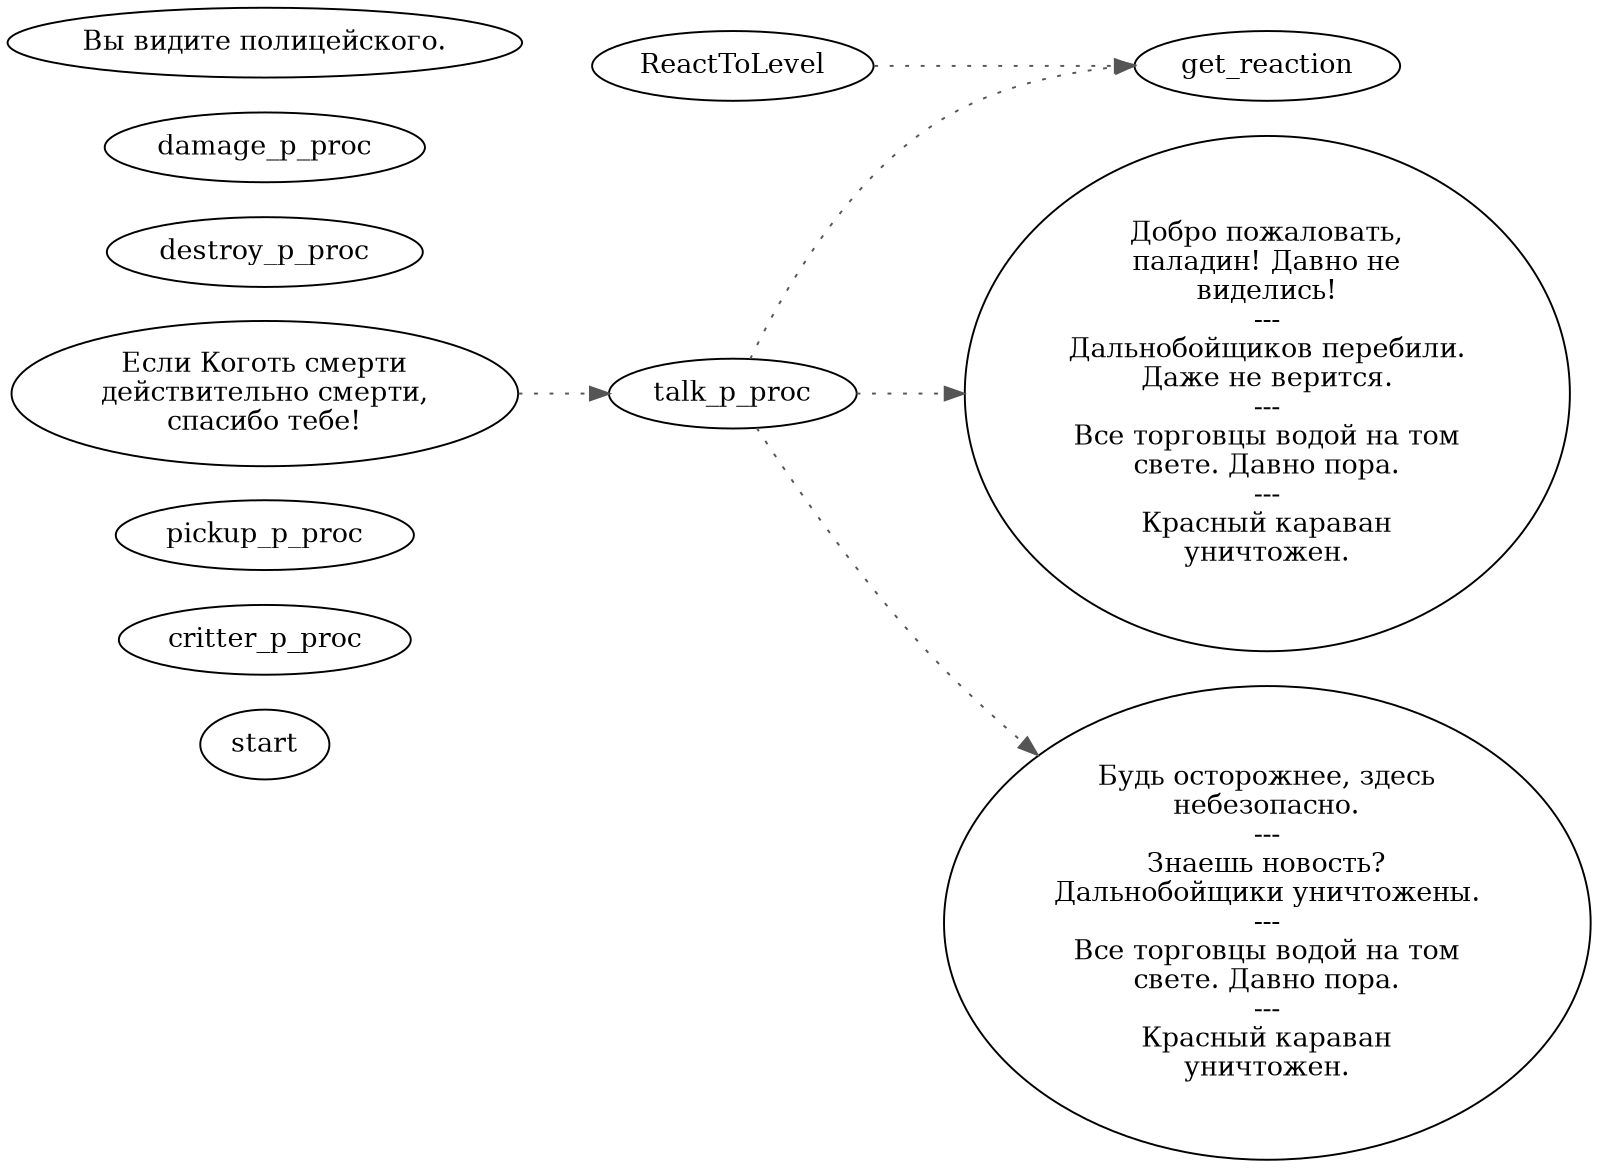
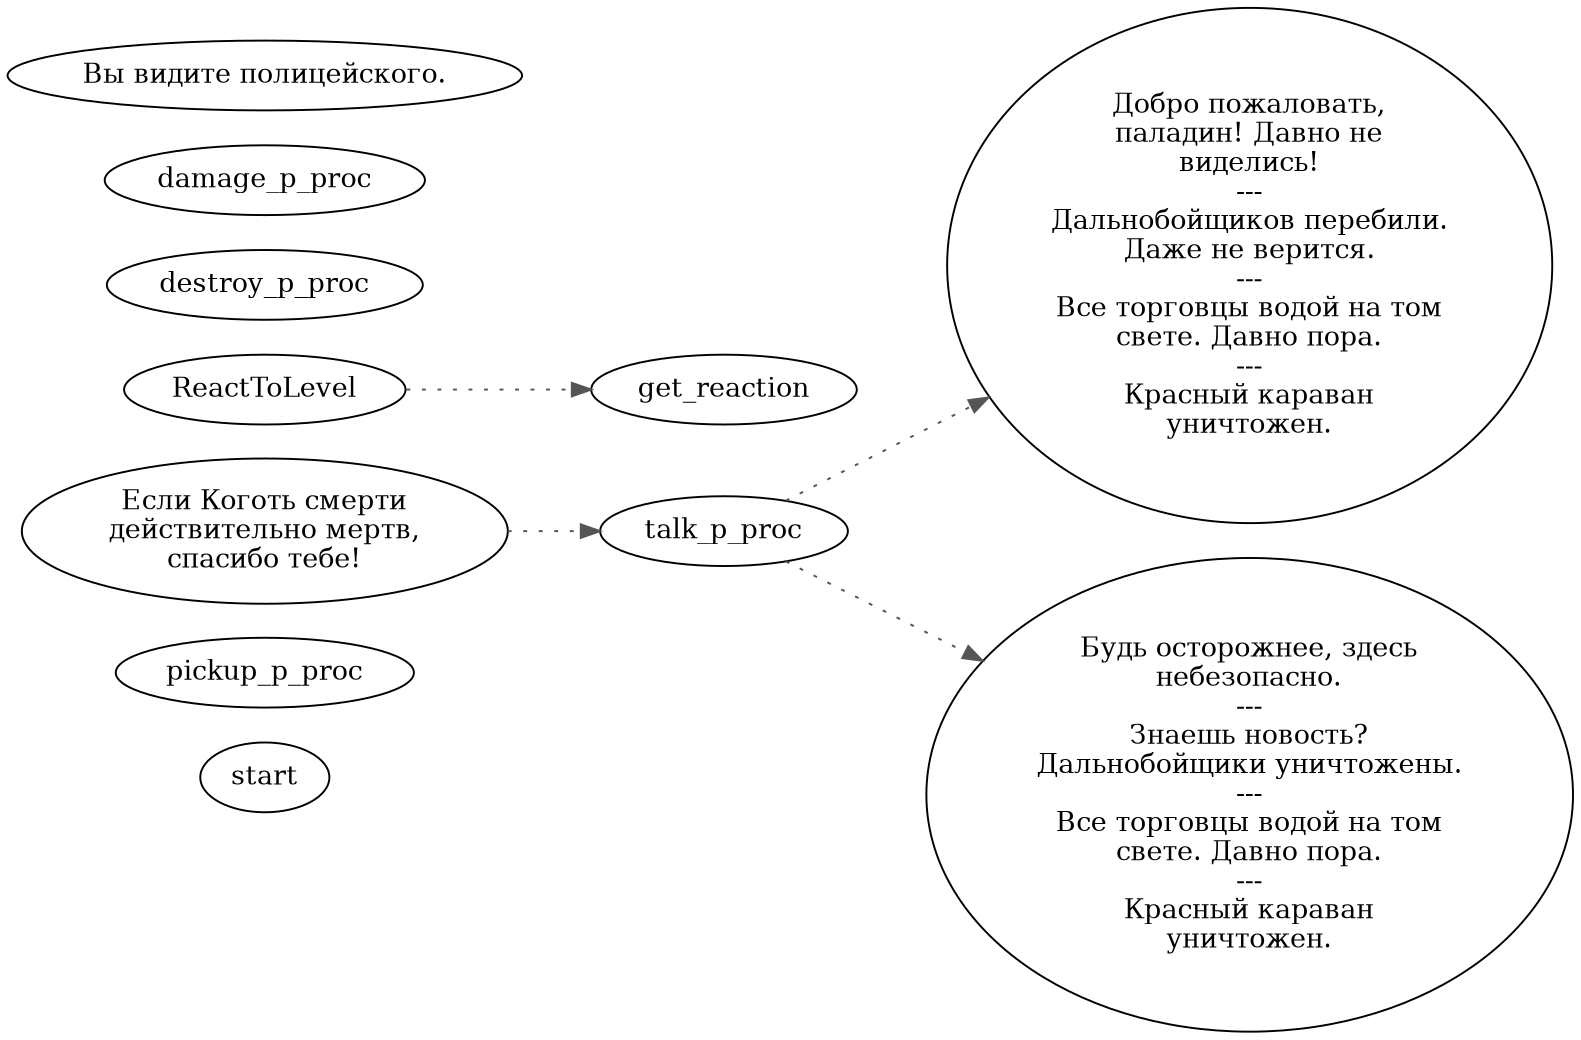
(891, 159) -> none
(265, 394) -> (265, 531)
(265, 640) -> none
